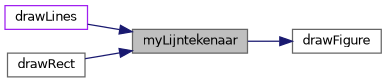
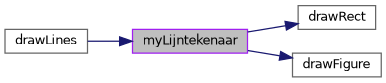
(46, 18) -> (46, 41)
(190, 41) -> (190, 41)
(102, 56) -> (267, 29)
